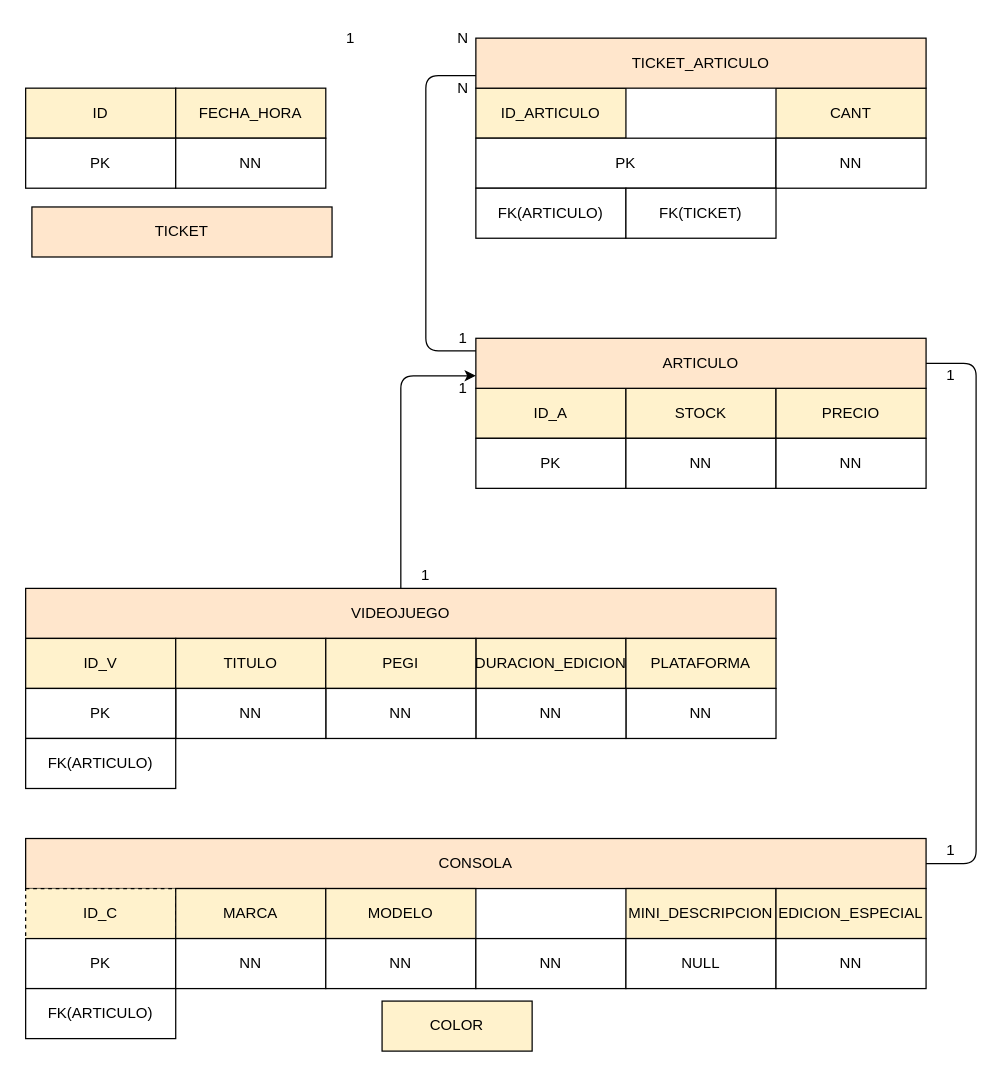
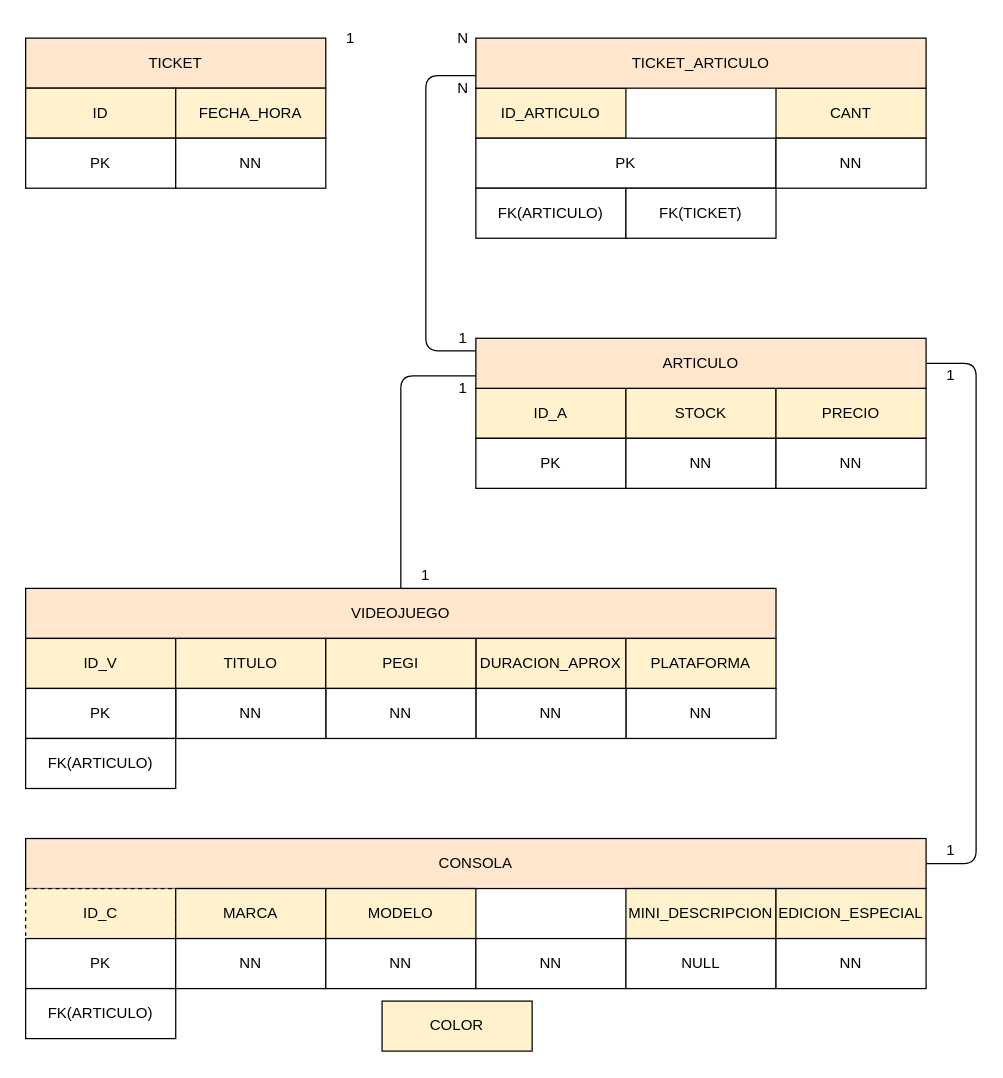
(182, 232) -> (176, 63)
(466, 376) -> (469, 376)
(551, 663) -> (551, 663)
